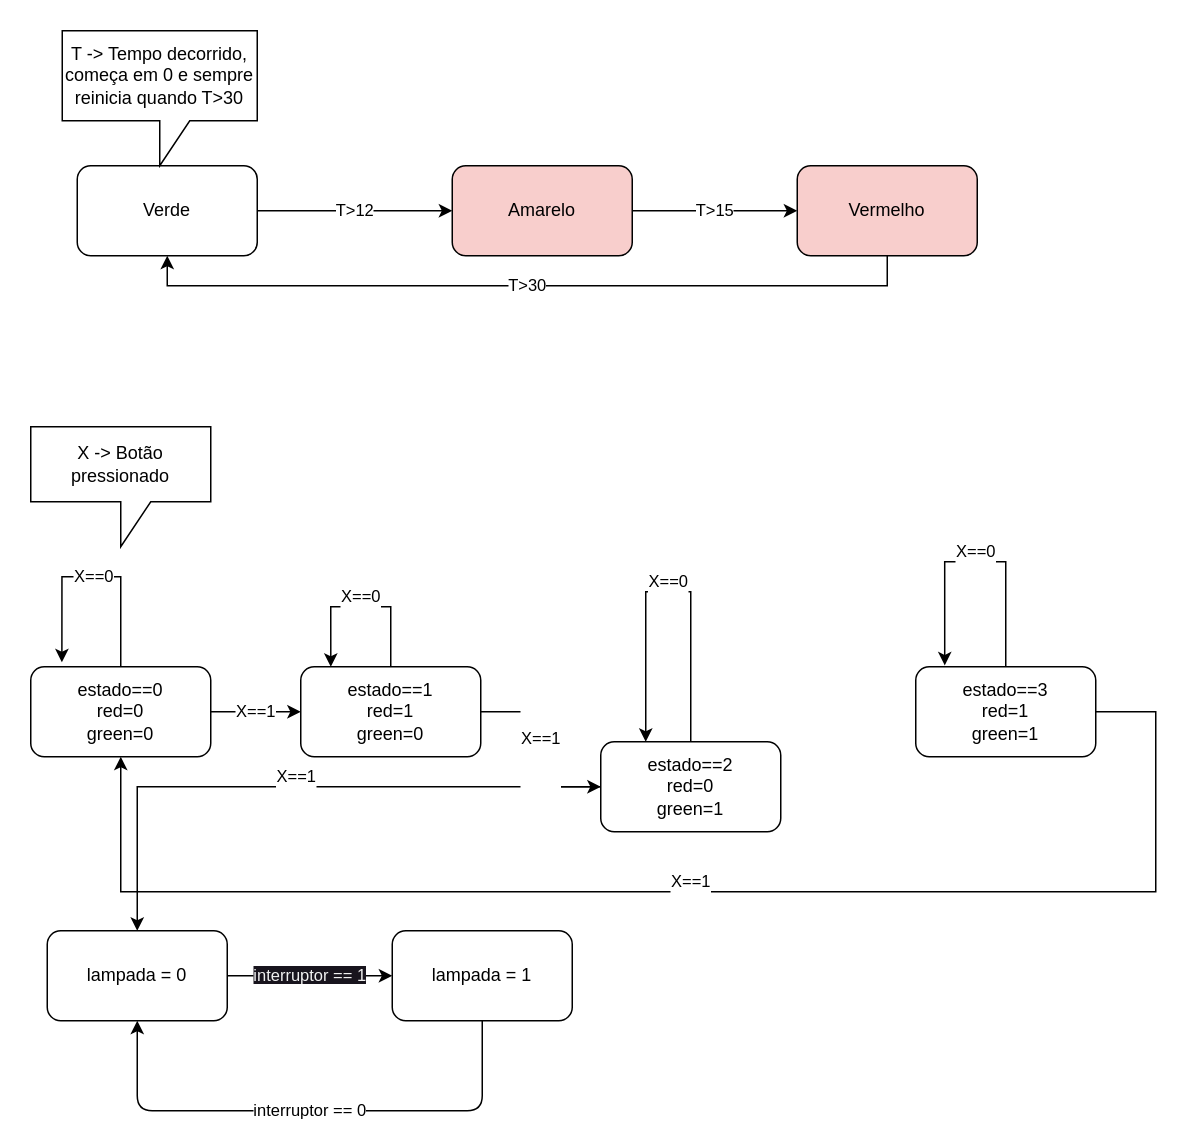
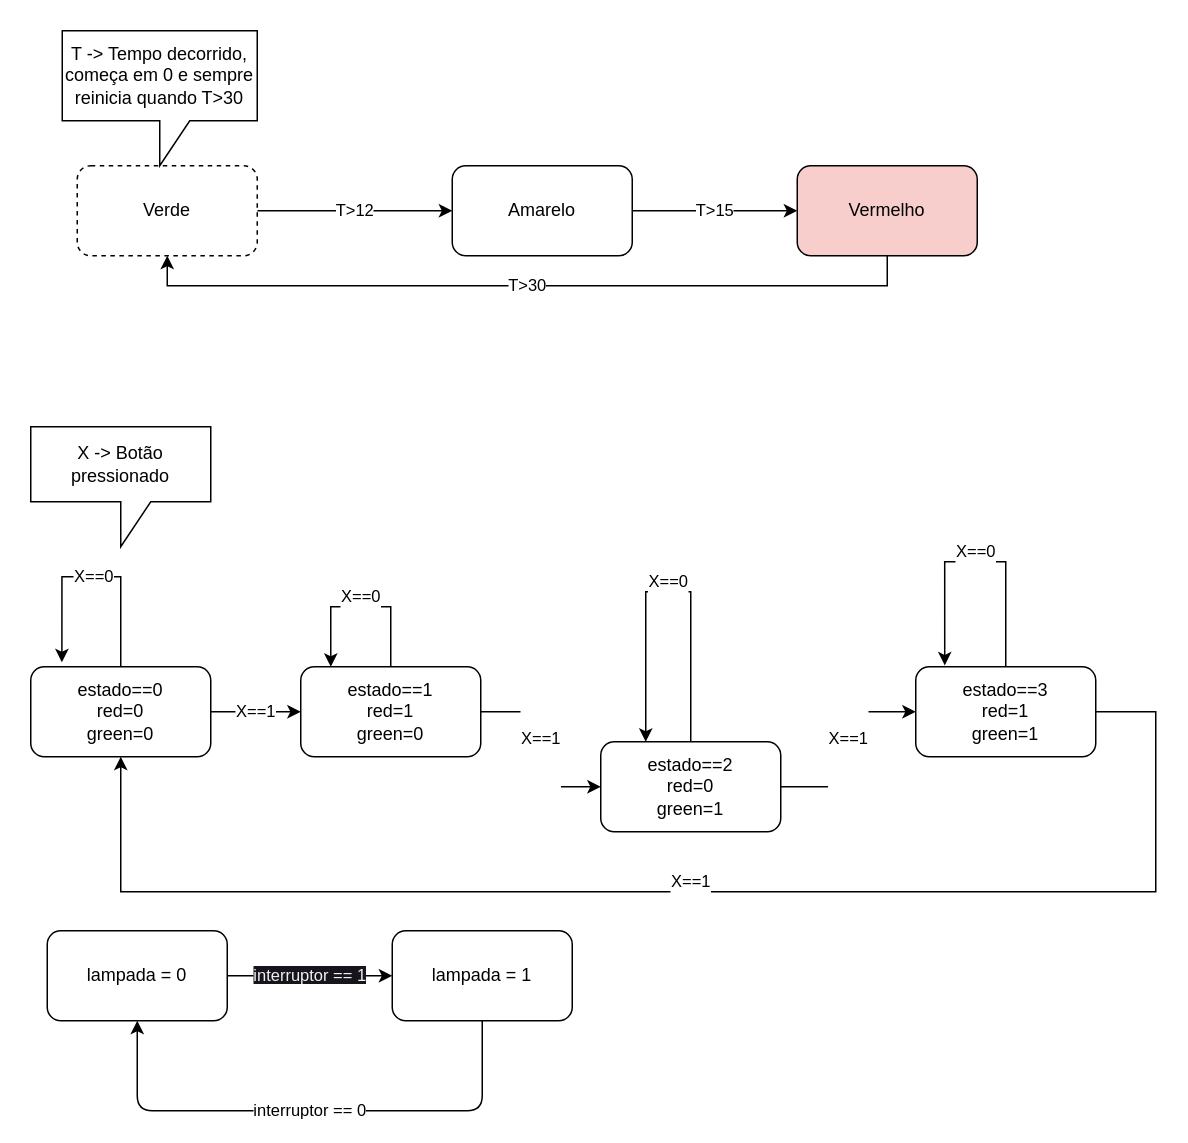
(167, 211) -> (167, 211)
(542, 211) -> (542, 211)
(140, 787) -> (805, 787)
